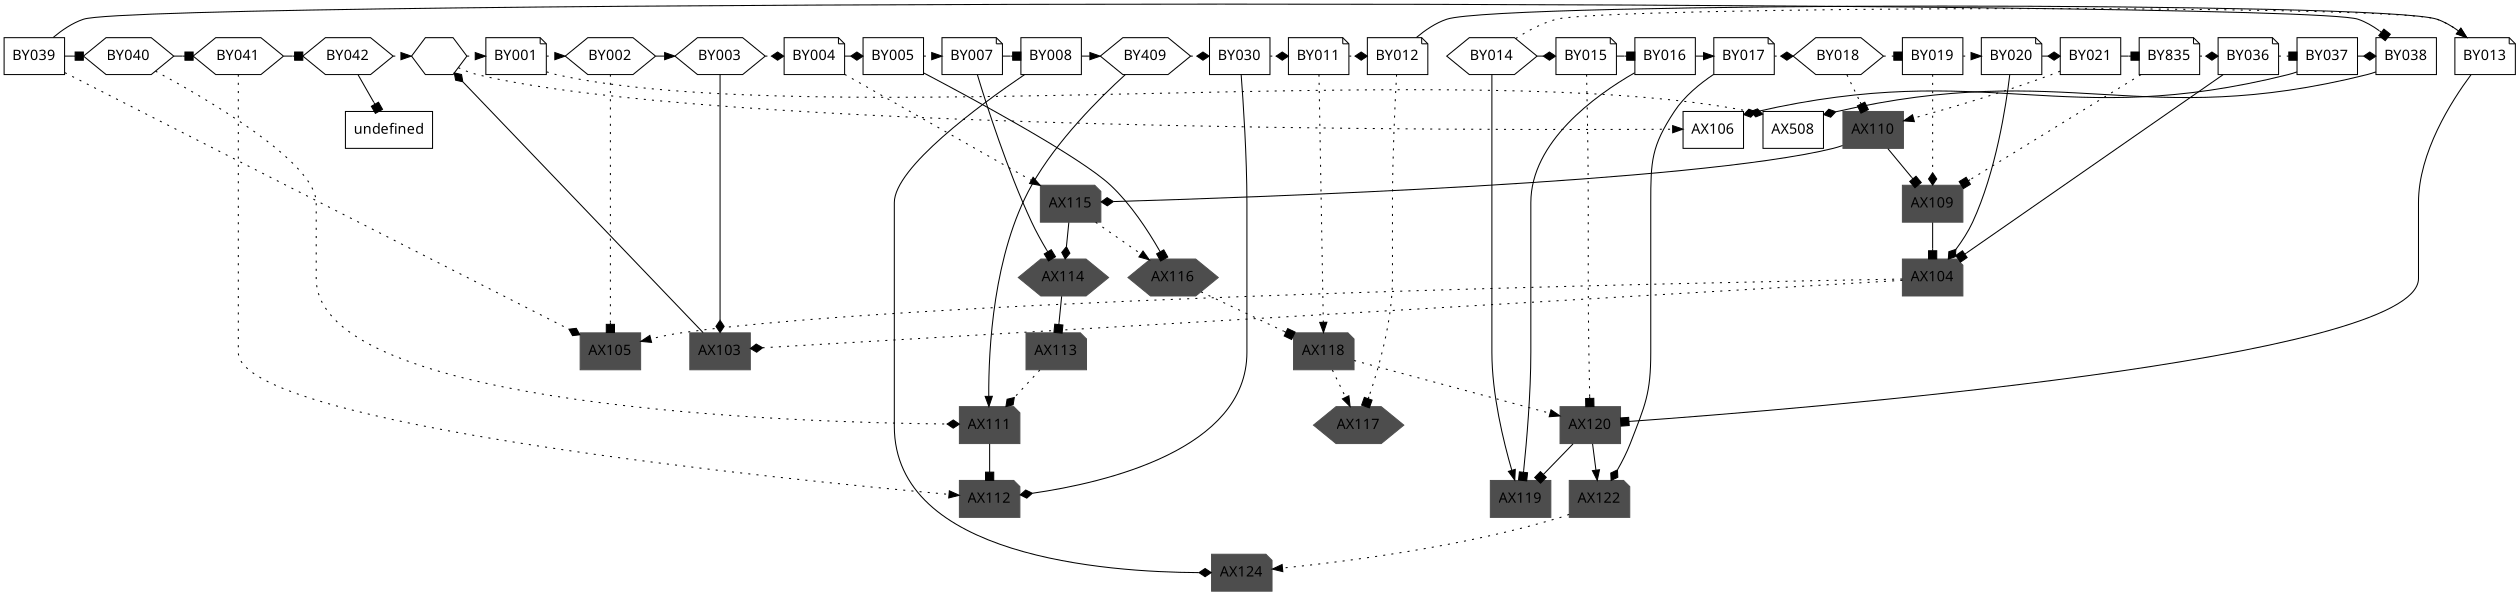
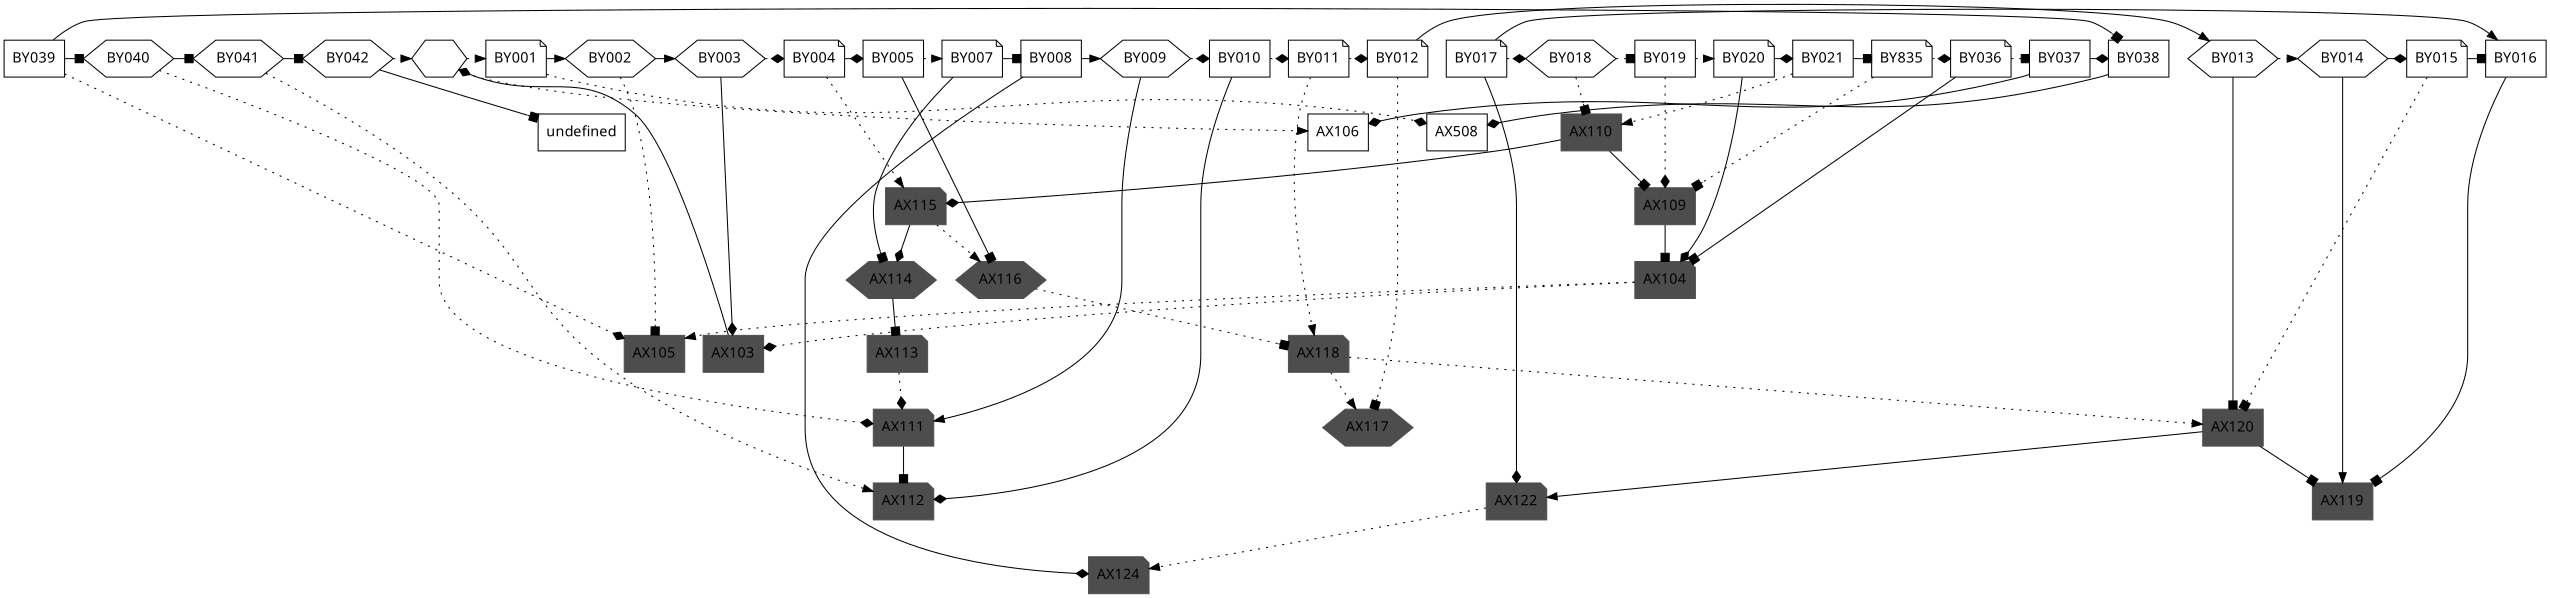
(1986, 9) -> (2283, 59)
(551, 56) -> (551, 59)
(1145, 56) -> (1145, 59)
(1240, 56) -> (1240, 59)
(1699, 56) -> (2141, 10)
(2485, 56) -> (2233, 59)
